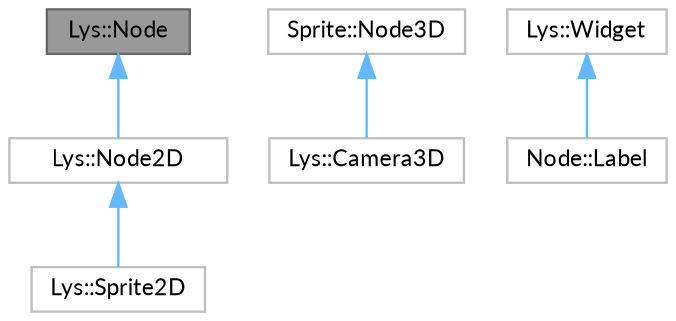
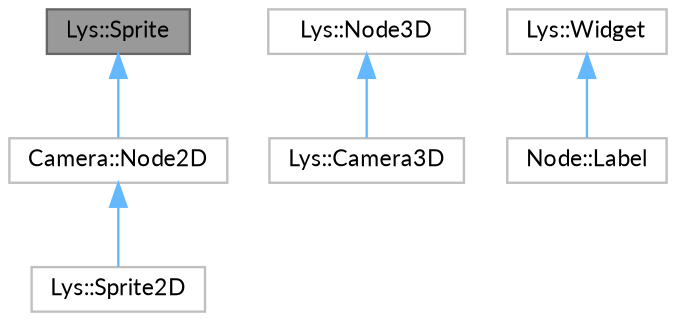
(118, 32) -> (118, 32)
(367, 32) -> (367, 32)
(118, 160) -> (118, 160)
